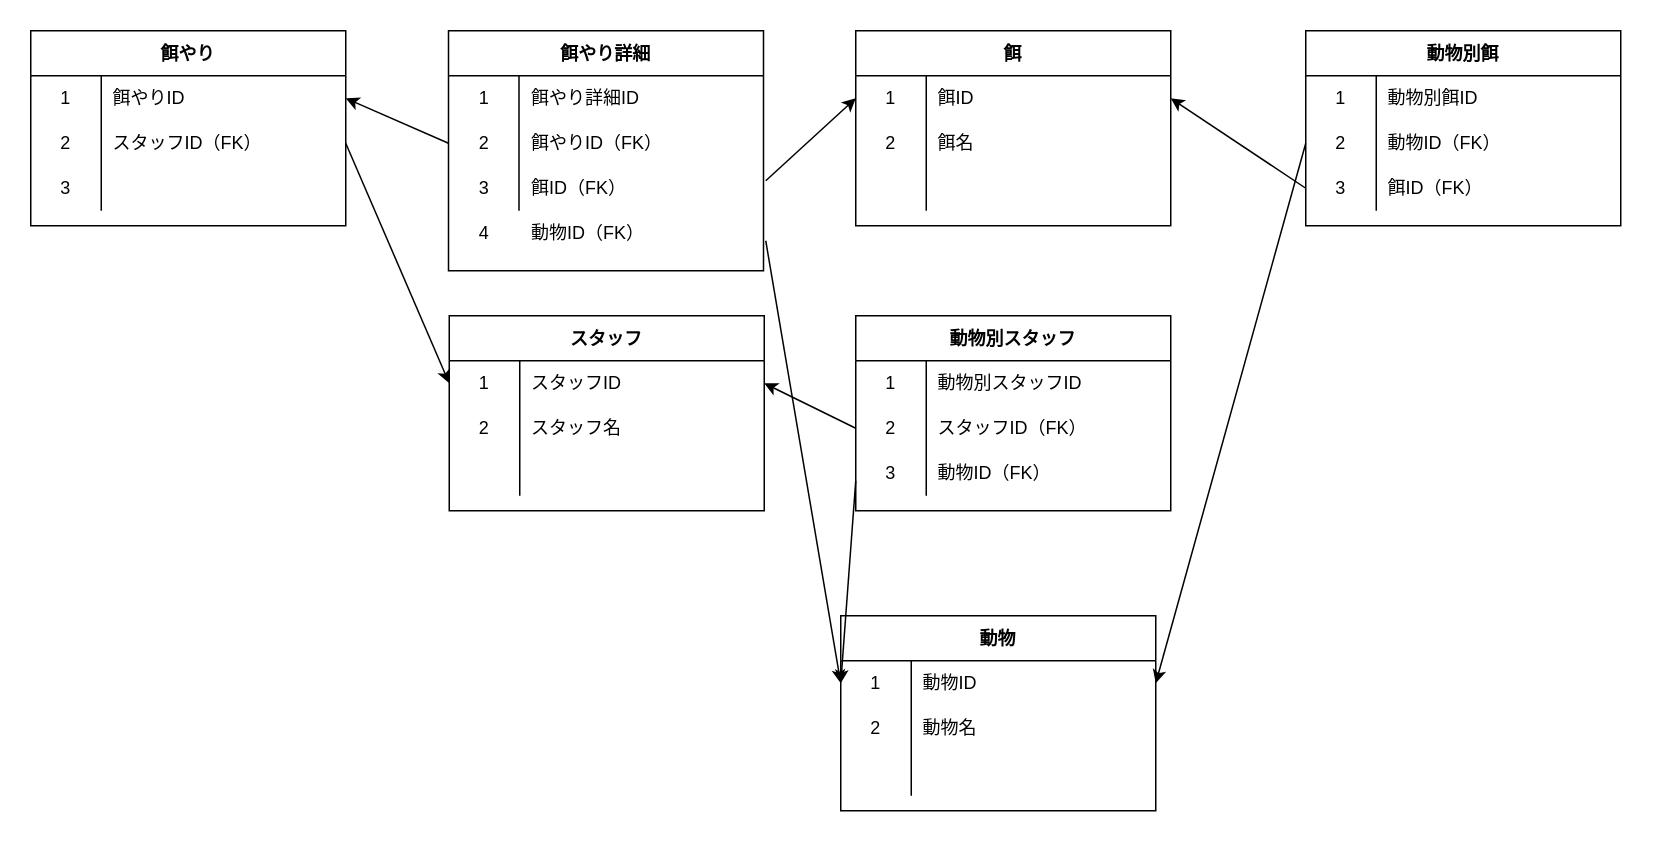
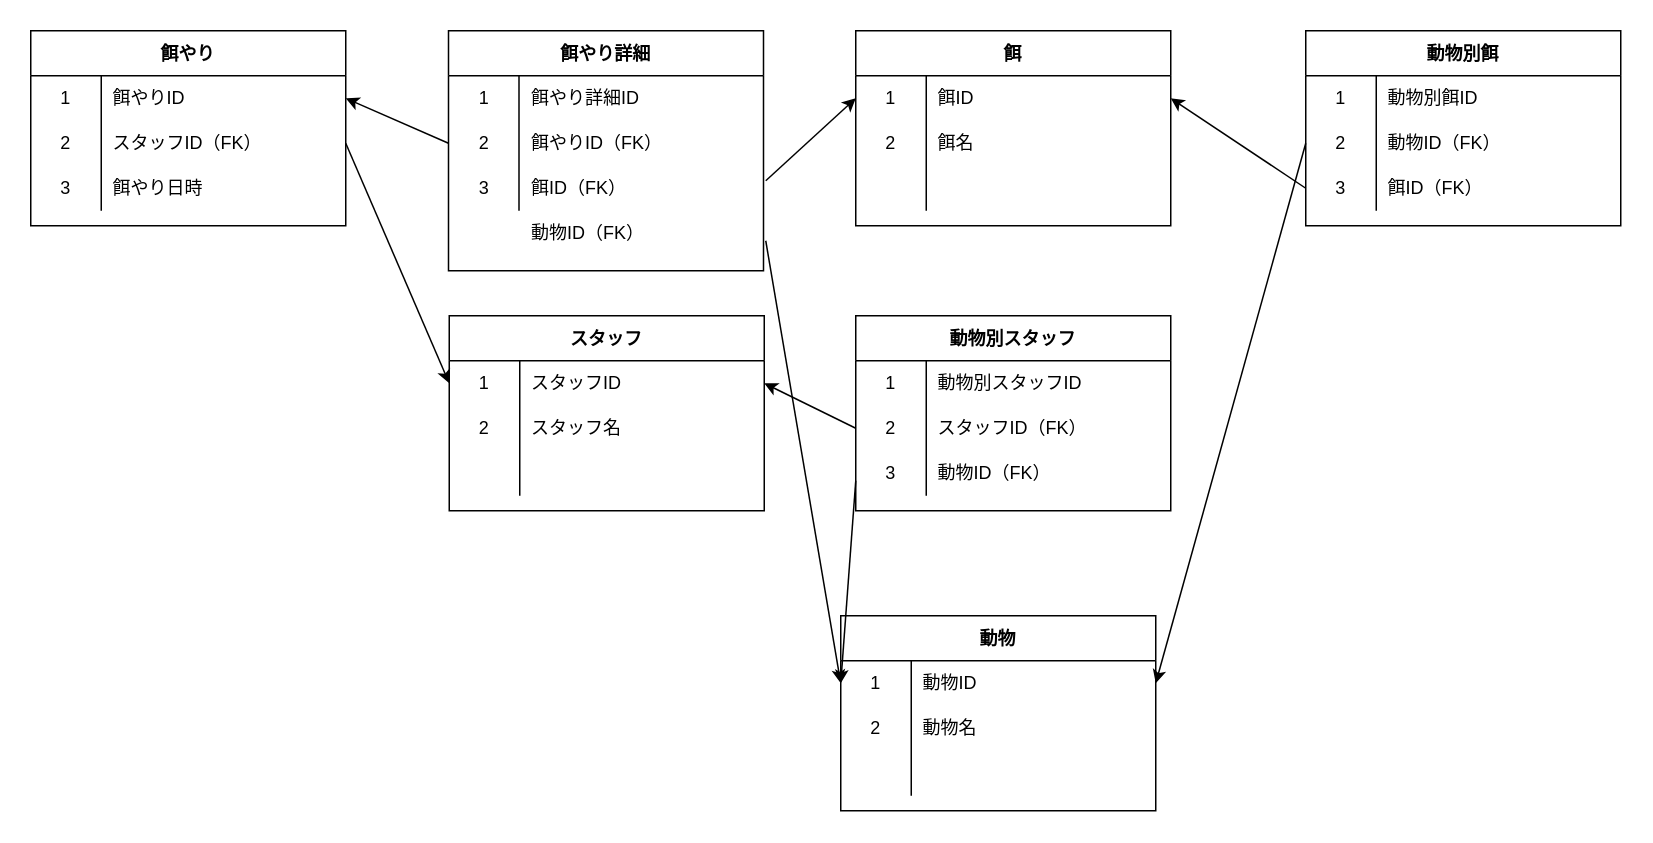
none -> (224, 188)
(484, 233) -> none
